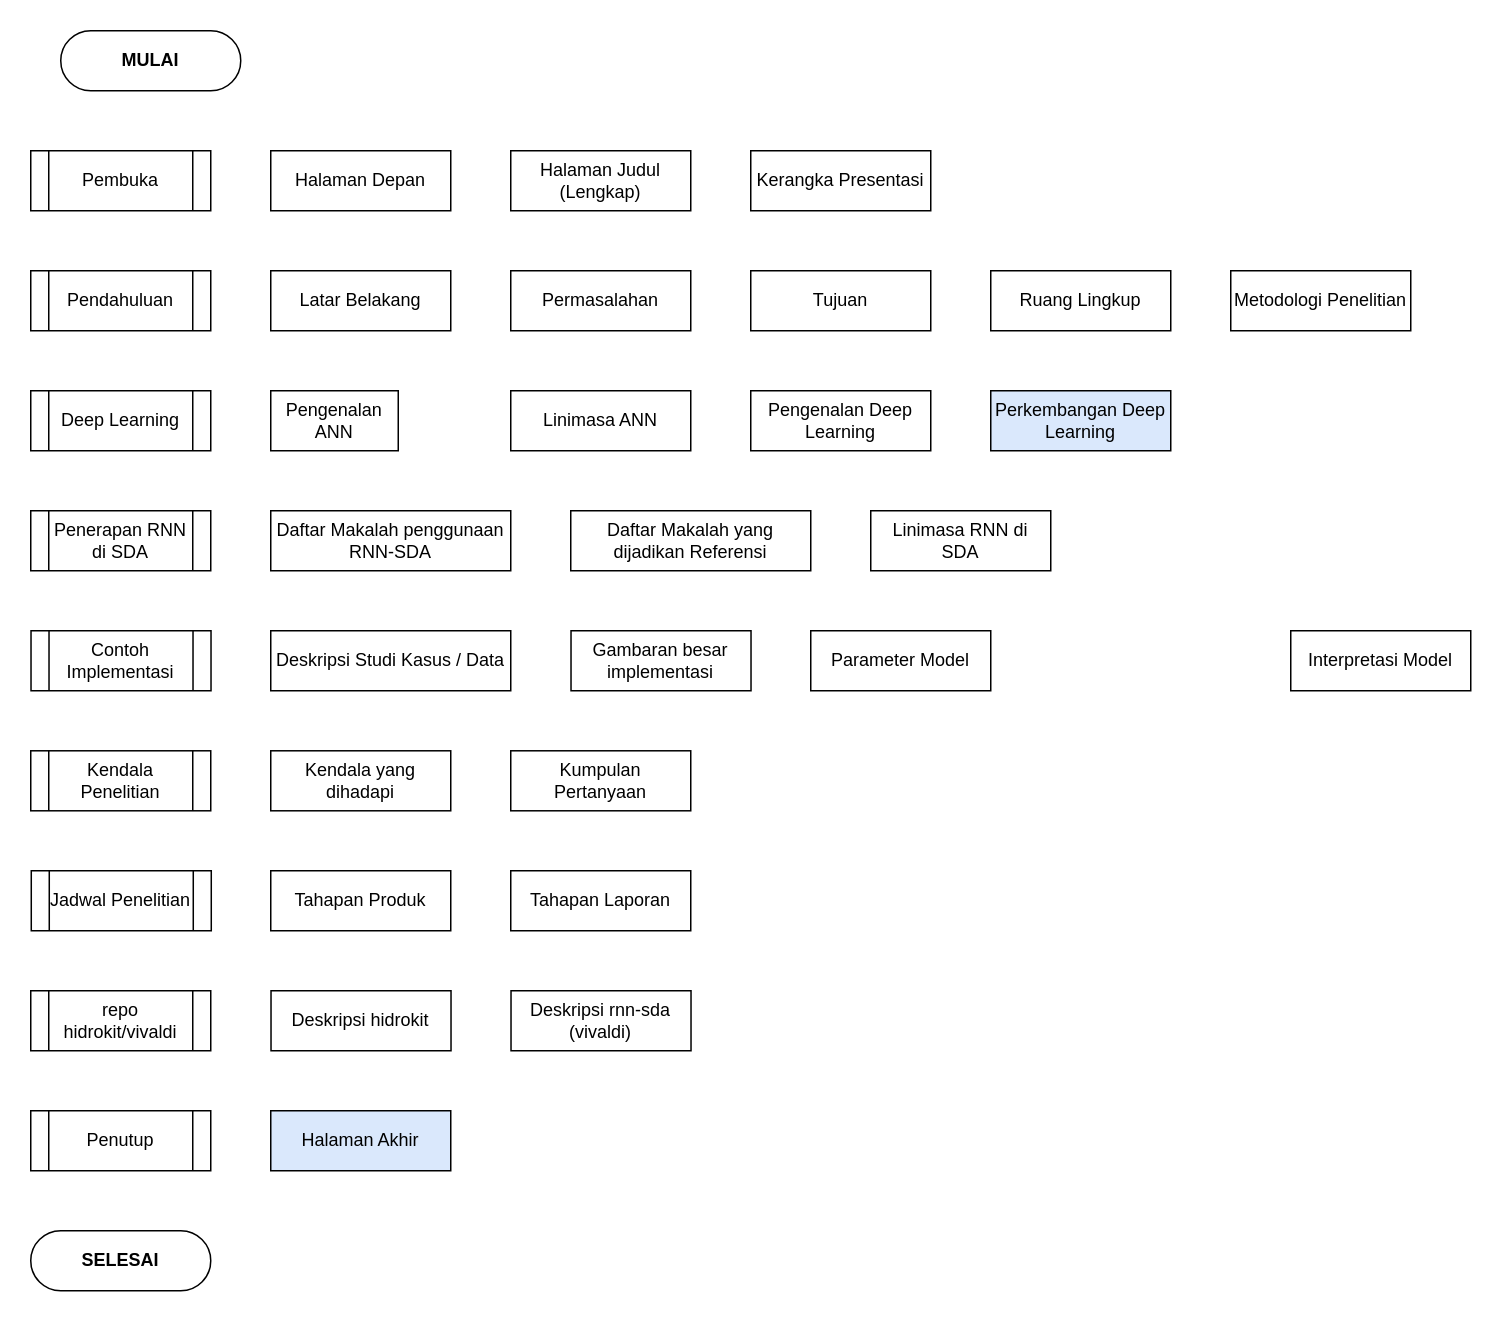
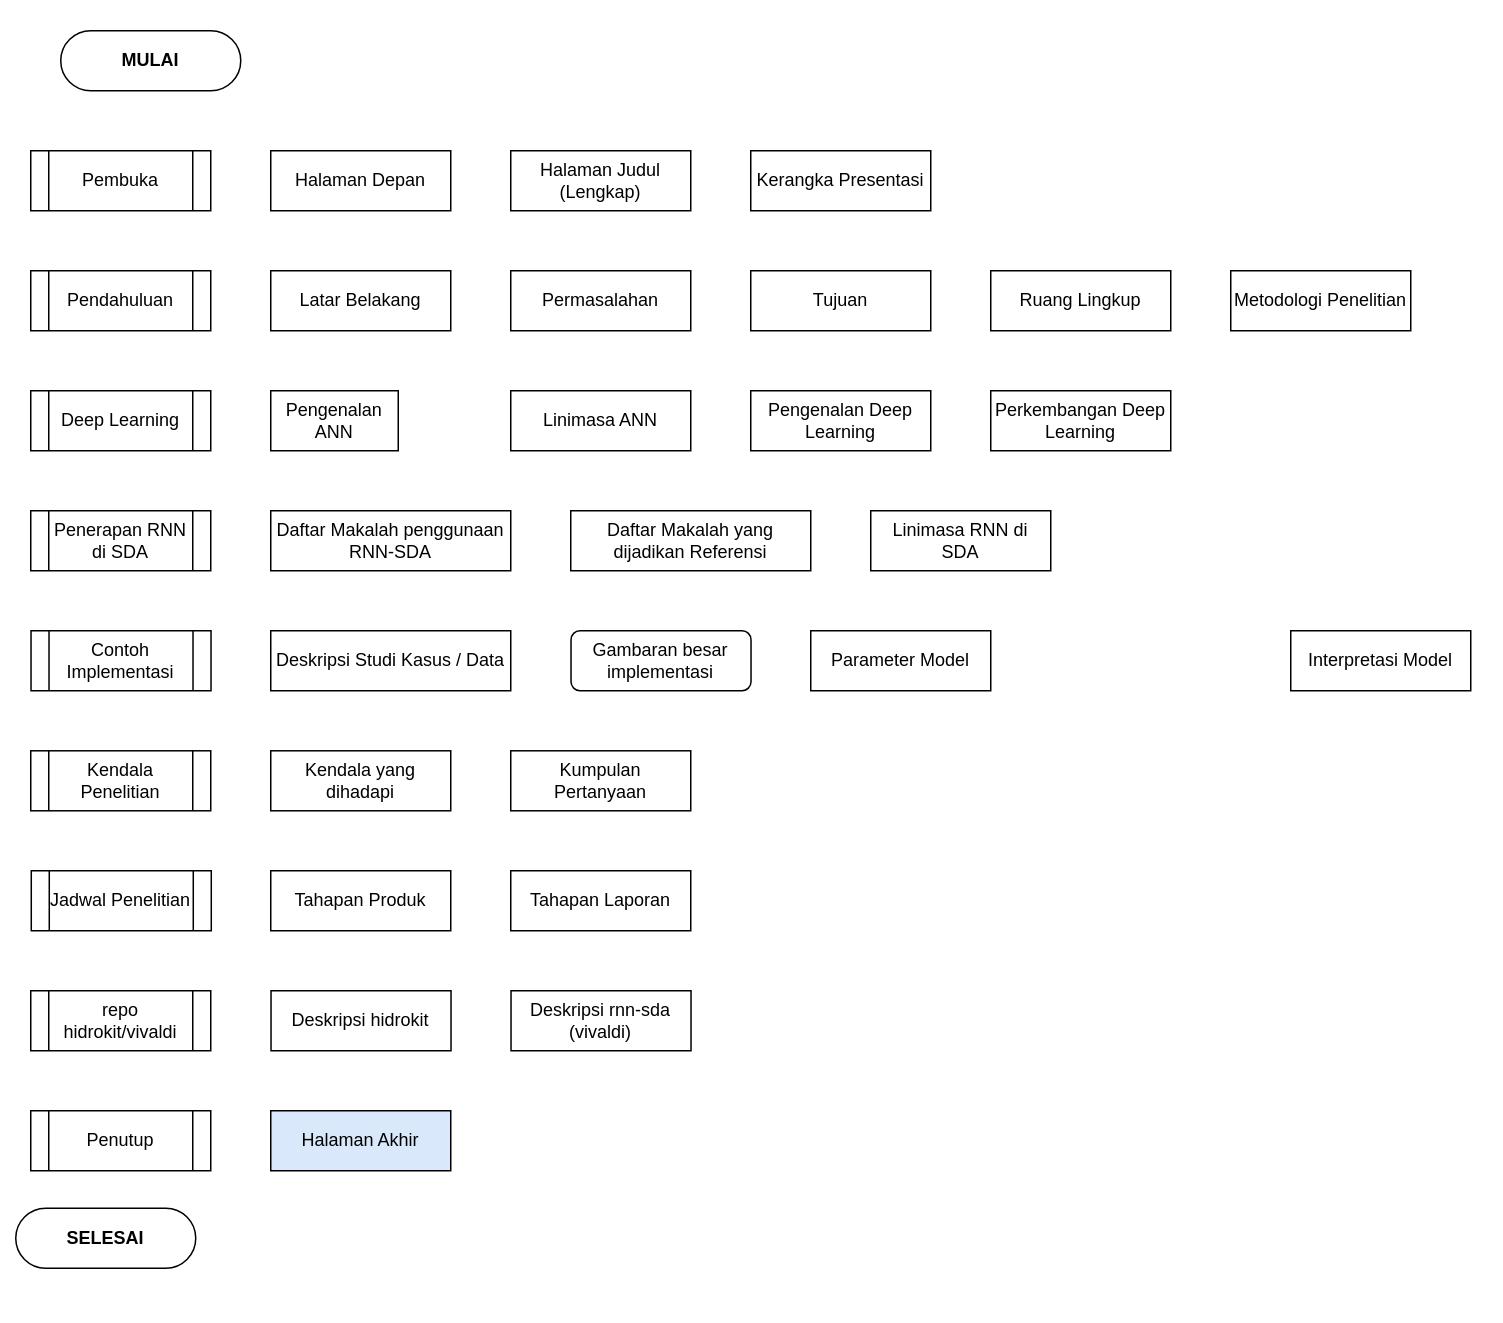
(1081, 421) -> (1081, 421)
(661, 661) -> (661, 661)
(121, 1261) -> (106, 1238)
